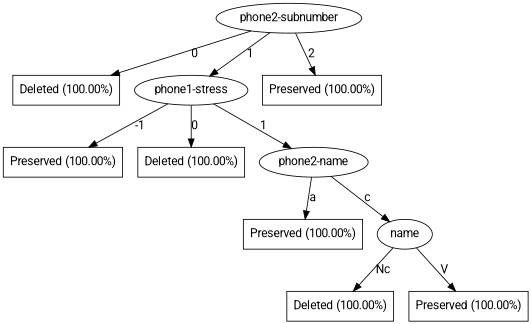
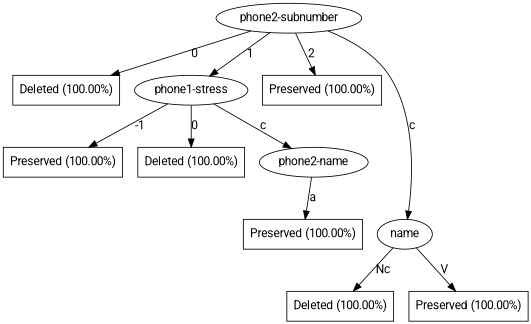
(263, 126) -> (263, 126)
(357, 197) -> (402, 104)
